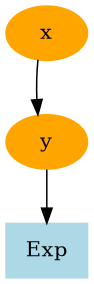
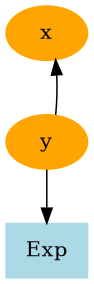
(37, 80) -> (57, 95)
